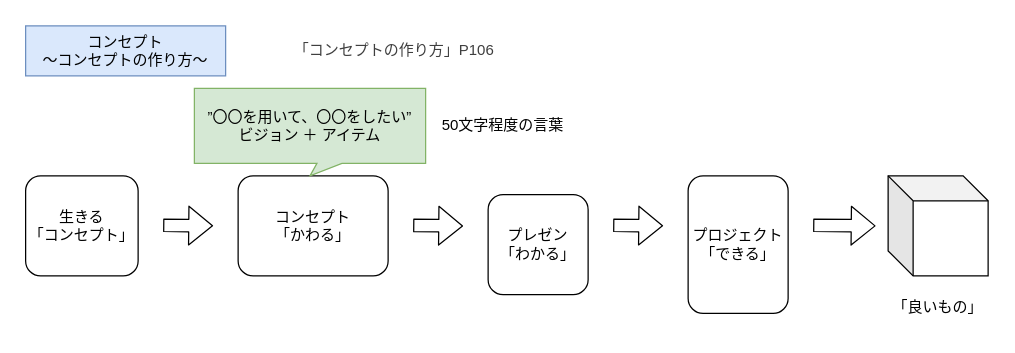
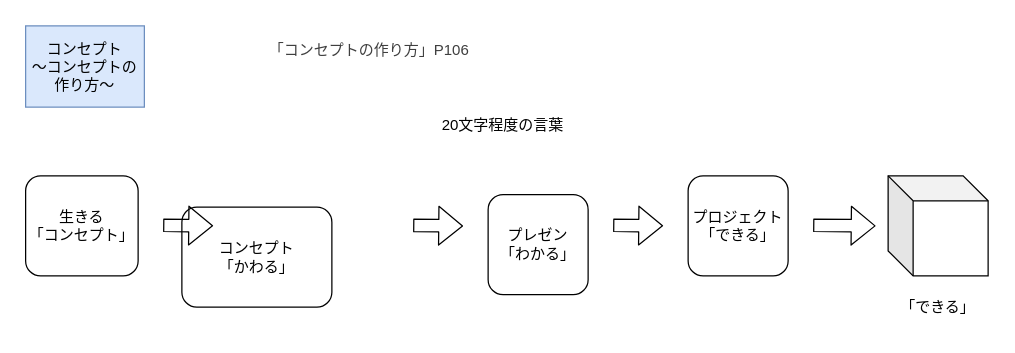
(126, 51) -> (85, 66)
(394, 51) -> (369, 51)
(503, 126) -> (503, 126)
(310, 132) -> none
(313, 226) -> (257, 257)
(738, 244) -> (738, 226)
(938, 307) -> (938, 307)
